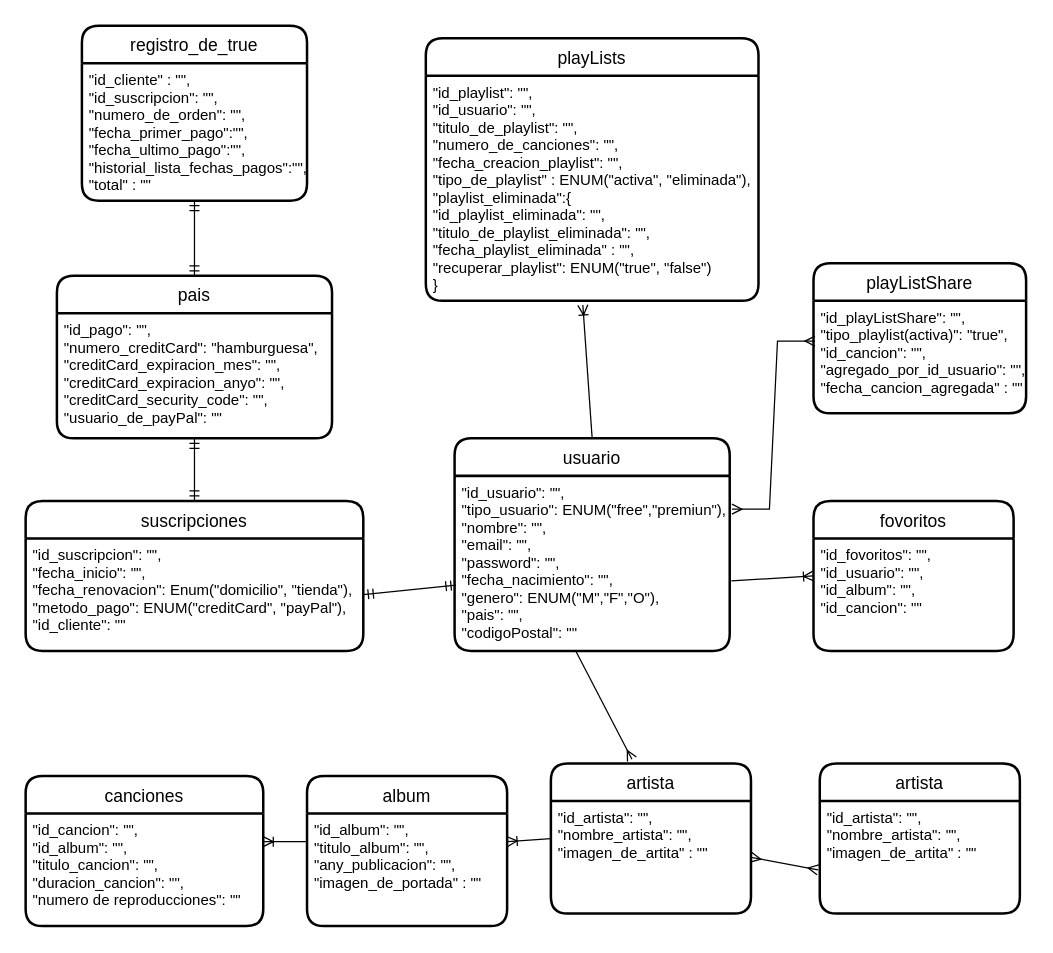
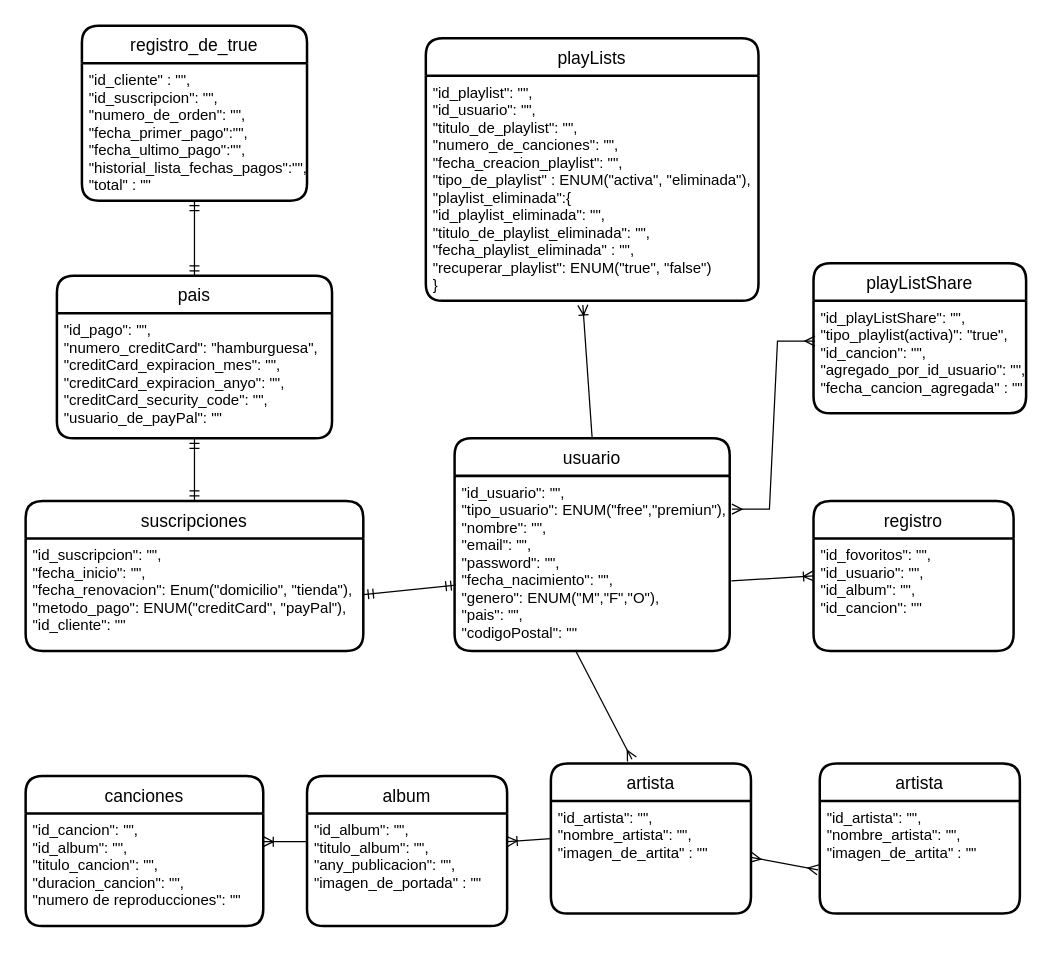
(913, 520) -> (913, 520)
